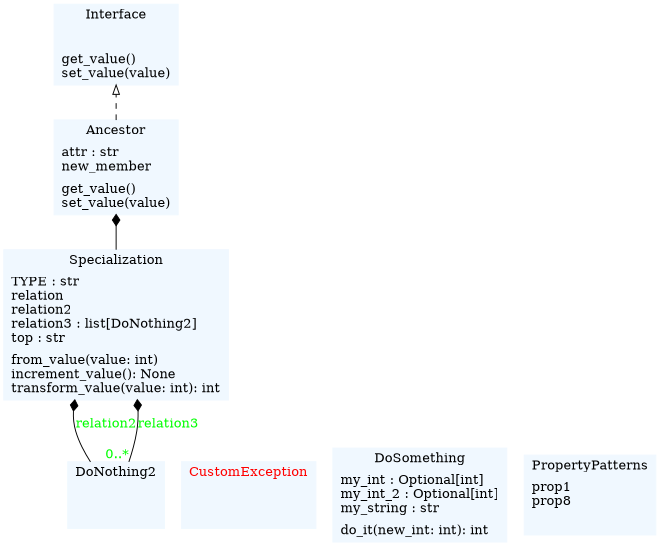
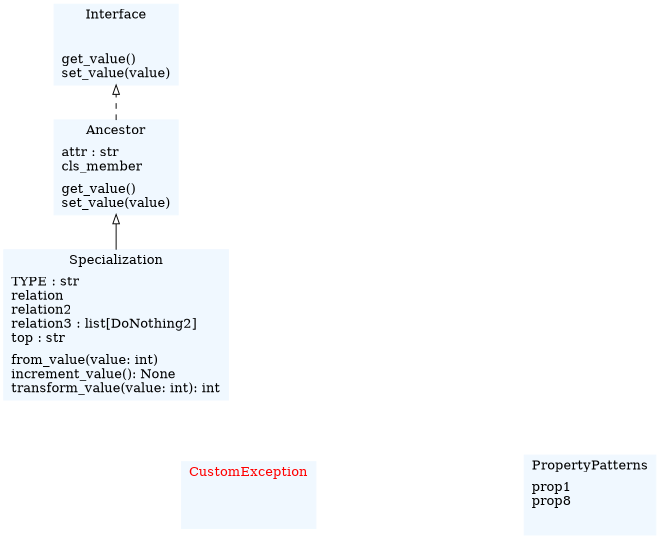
(107, 166) -> (102, 166)
(116, 237) -> (116, 237)
(116, 495) -> none
(420, 495) -> none
